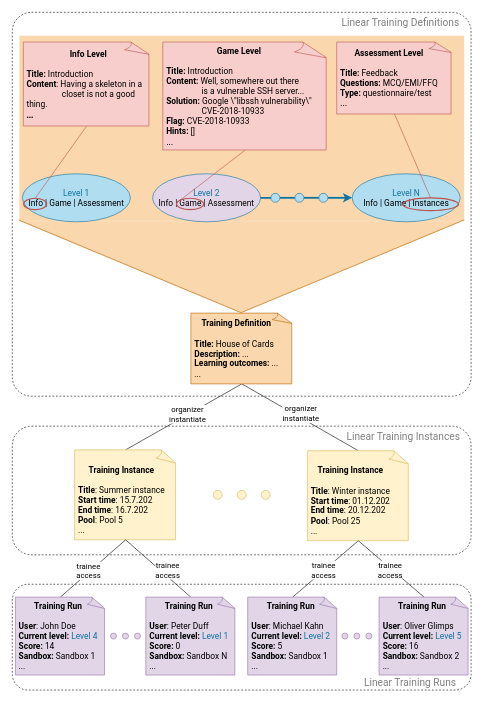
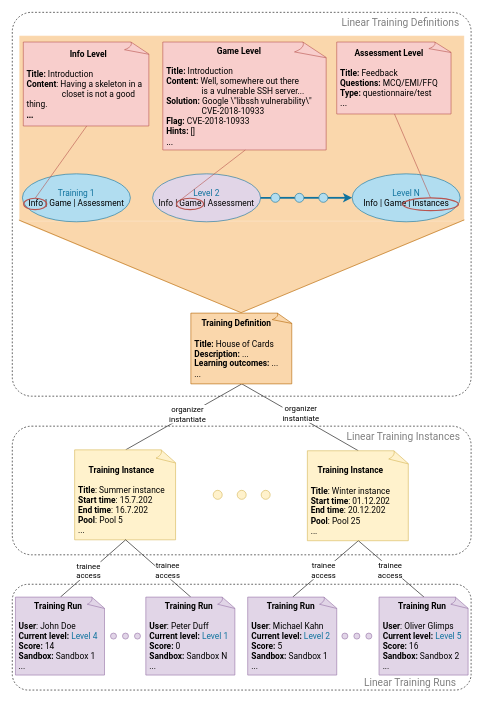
(77, 198) -> (77, 198)
